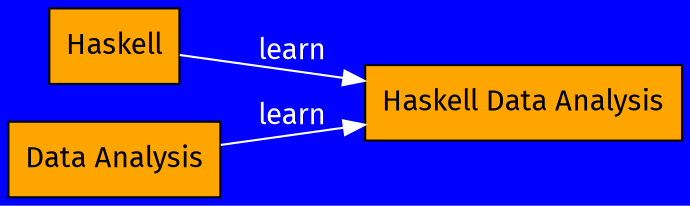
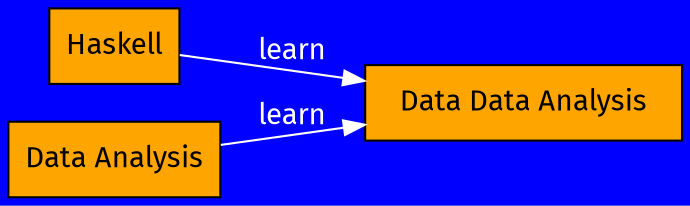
(524, 103) -> (524, 103)
